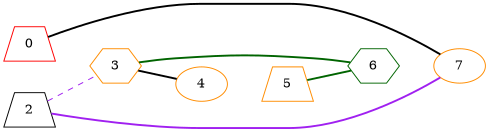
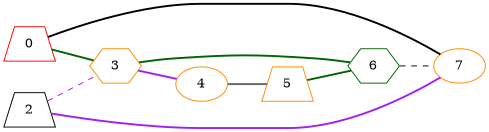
none -> (73, 55)
none -> (417, 66)
(157, 75) -> (157, 75)
none -> (247, 84)
